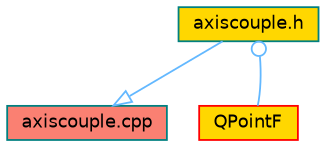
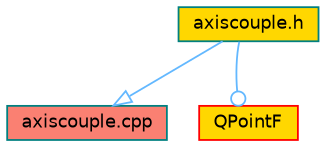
(260, 81) -> (237, 66)
